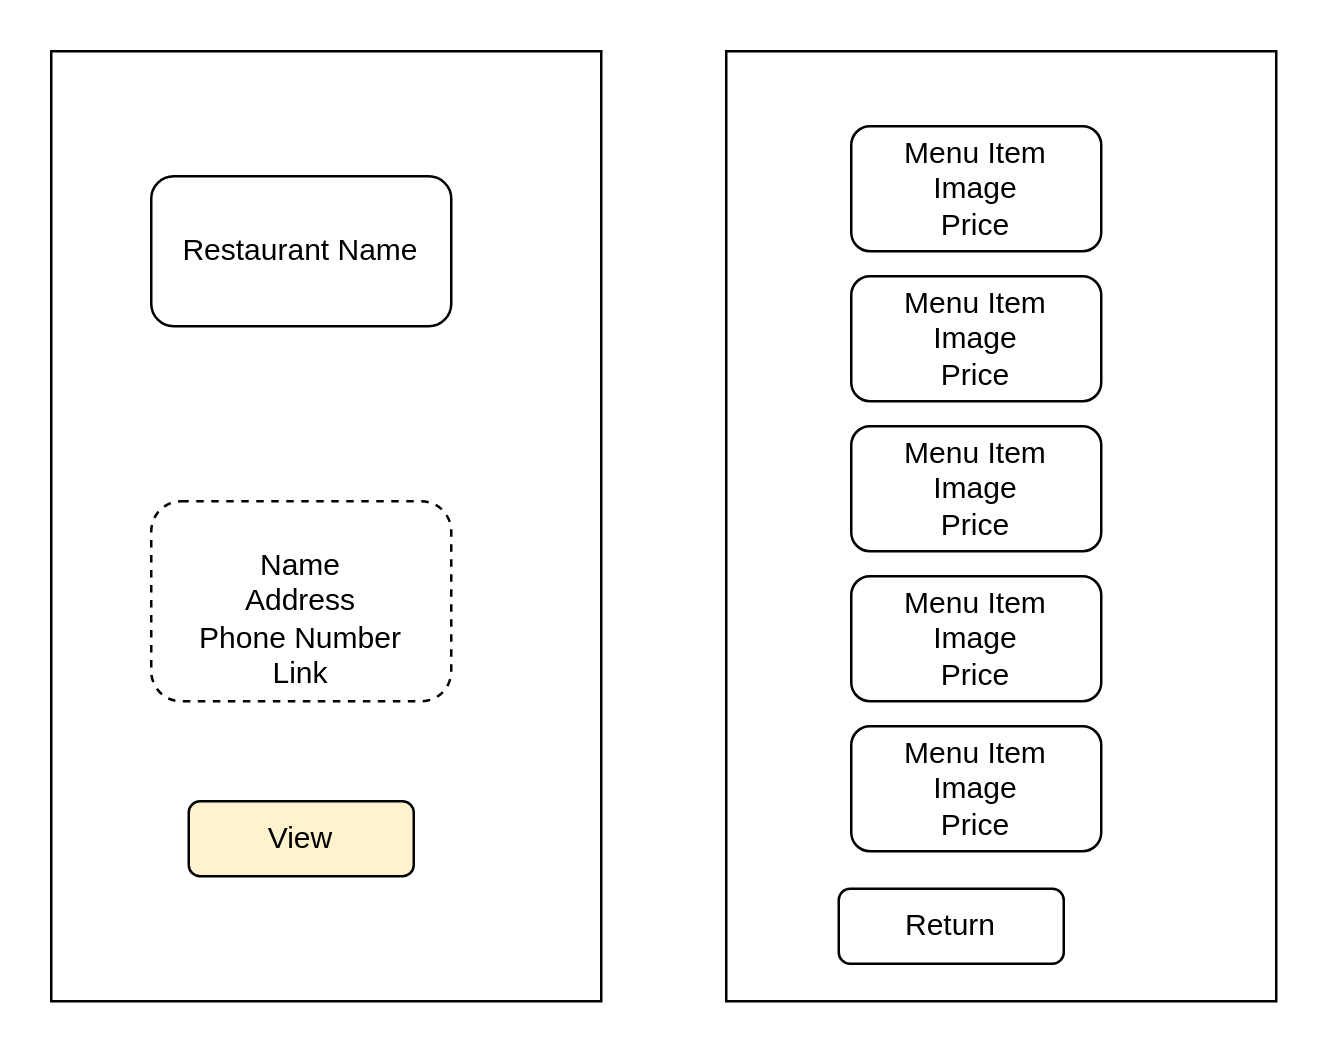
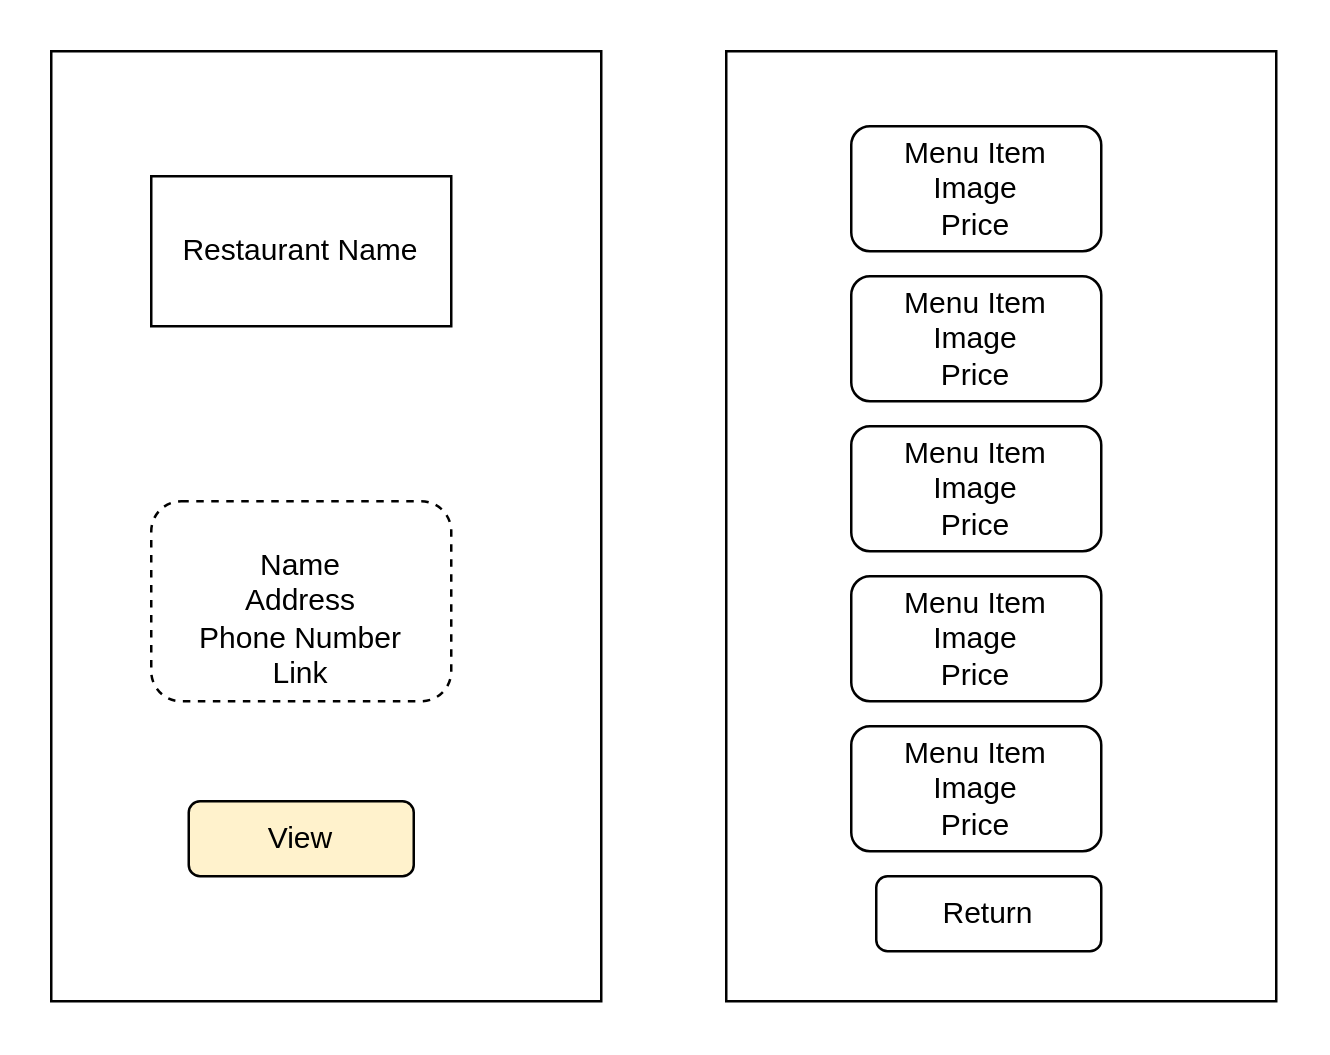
(301, 251) -> (301, 251)
(951, 926) -> (989, 914)
